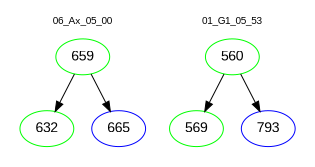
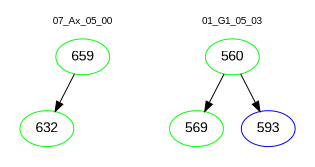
(83, 21) -> (83, 21)
(232, 21) -> (232, 21)
(119, 129) -> none
(268, 129) -> (268, 129)
